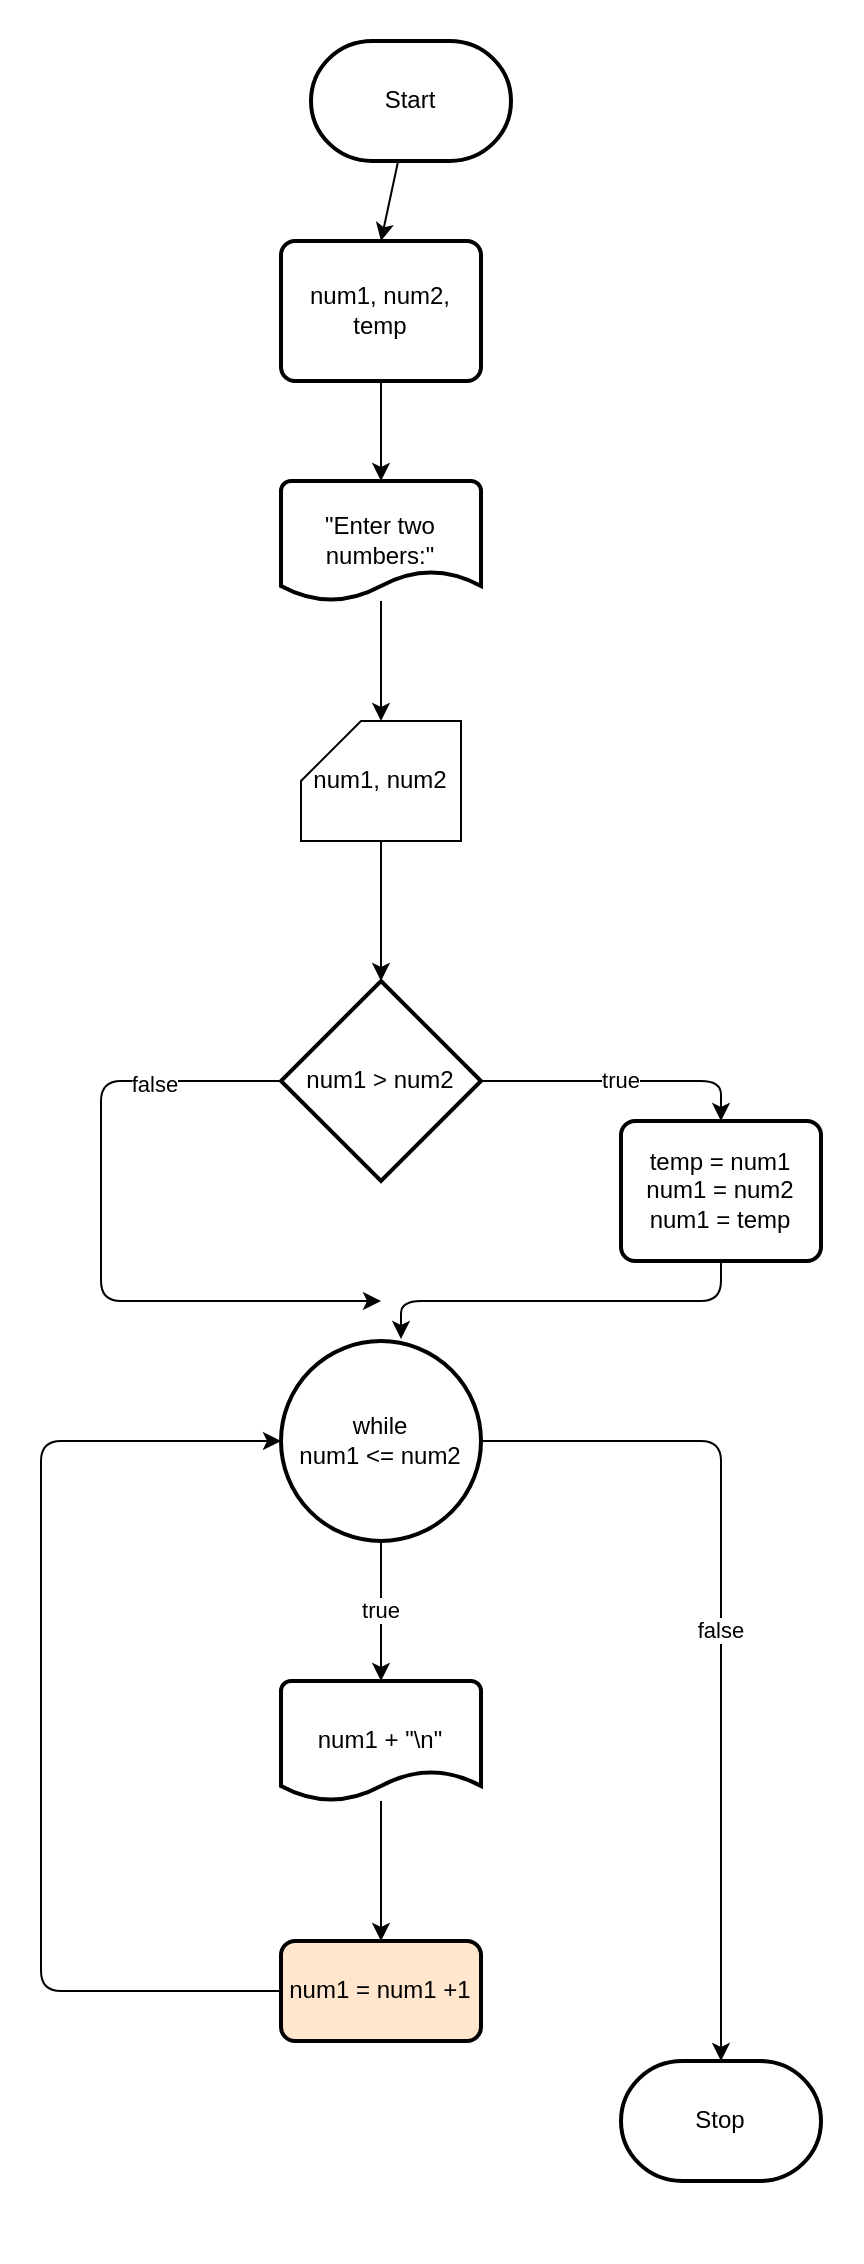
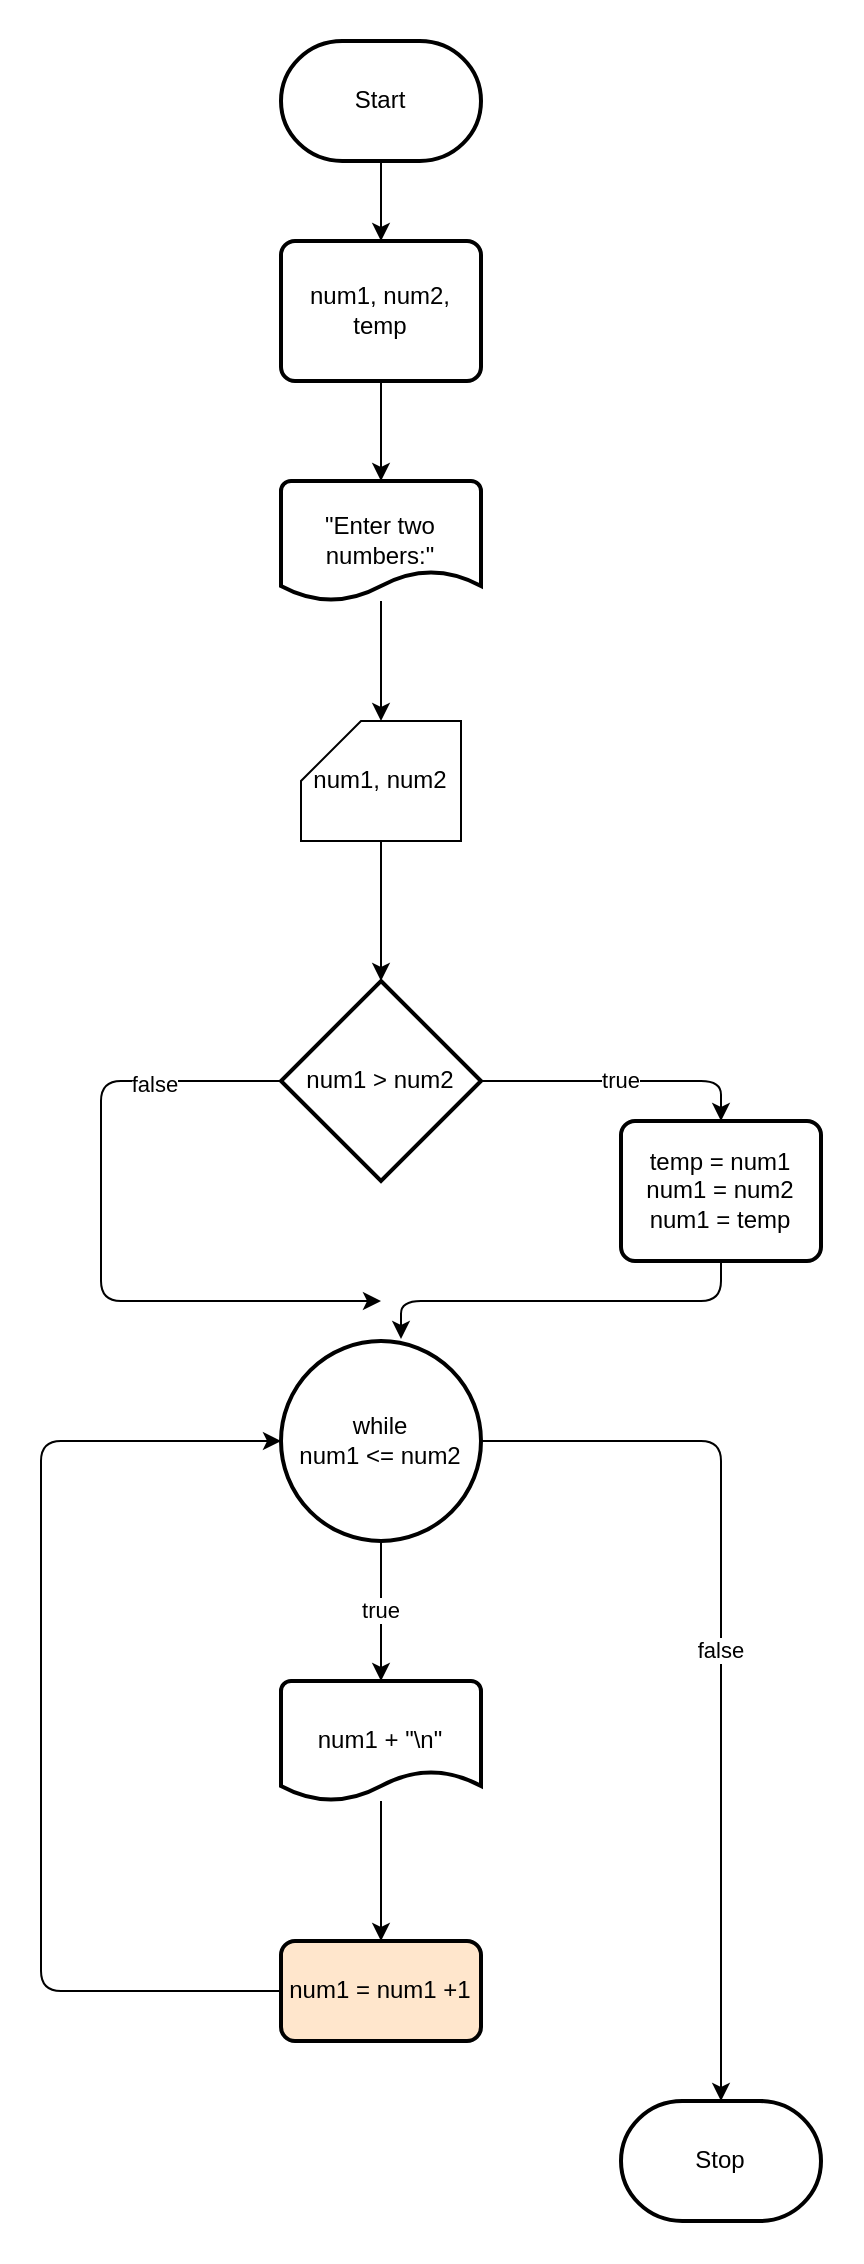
(411, 101) -> (381, 101)
(721, 2121) -> (721, 2161)
